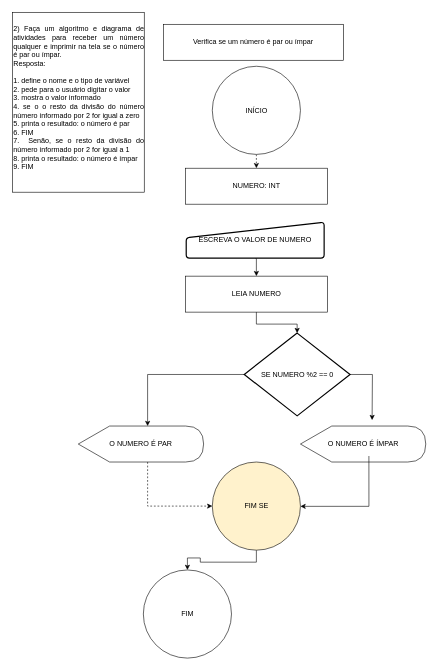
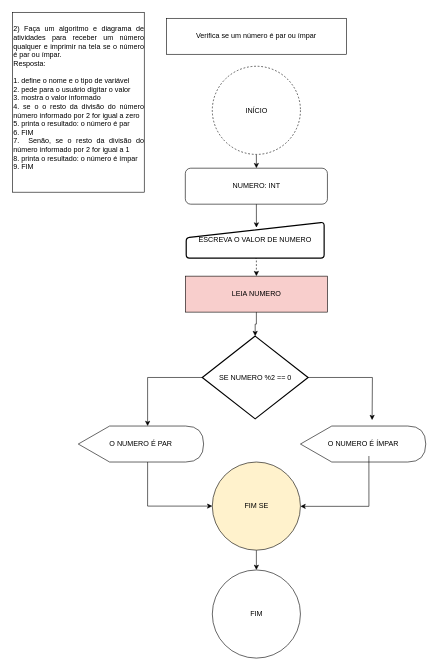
(254, 42) -> (257, 36)
(257, 110) -> (257, 110)
(257, 159) -> (257, 159)
(257, 186) -> (257, 186)
none -> (257, 214)
(257, 264) -> (257, 264)
(257, 294) -> (257, 294)
(297, 375) -> (255, 378)
(155, 506) -> (155, 506)
(188, 614) -> (257, 614)
